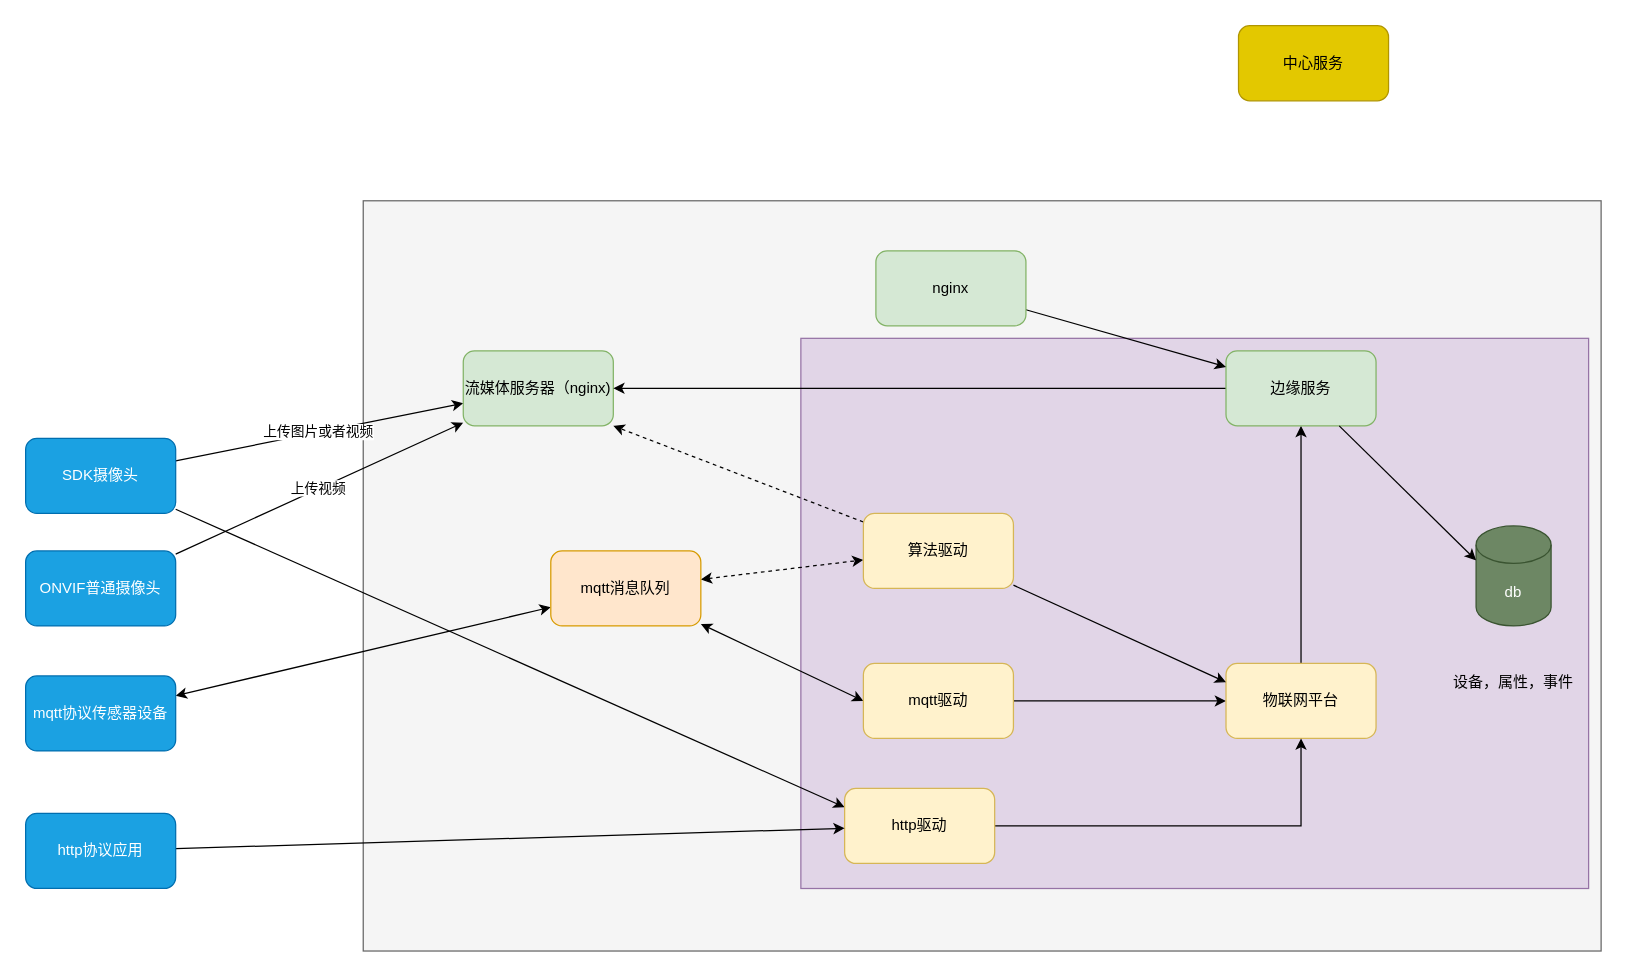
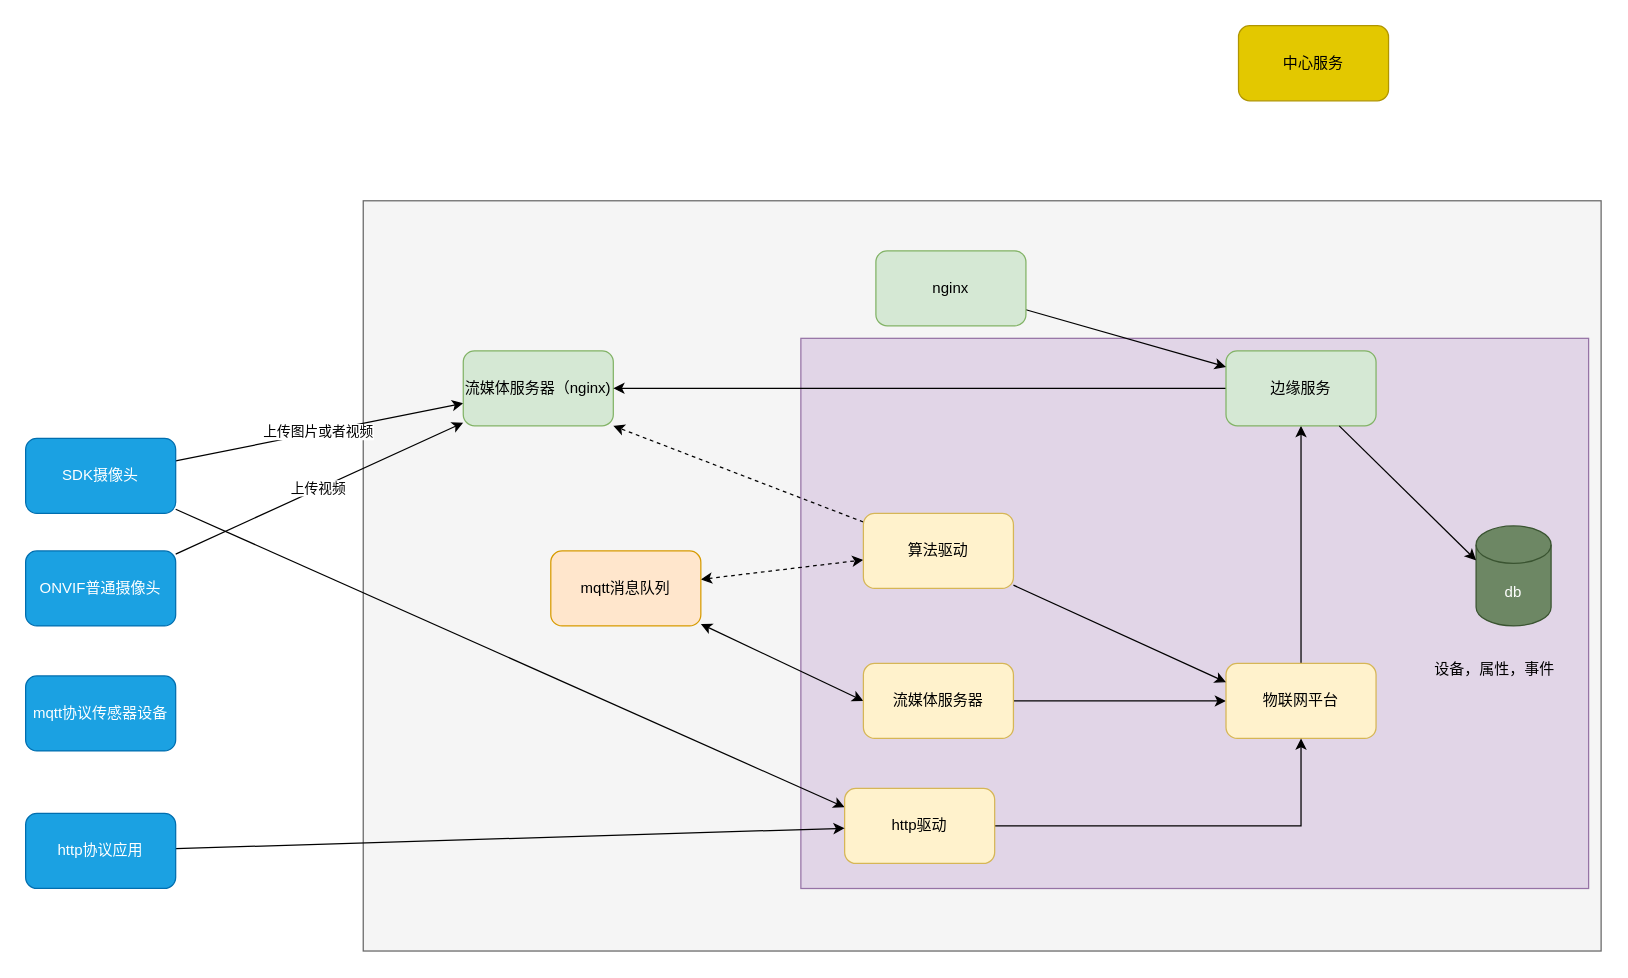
(363, 651) -> none
(1513, 682) -> (1494, 669)
(938, 701) -> (938, 701)
